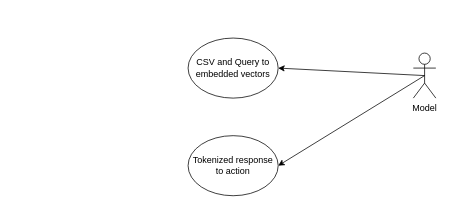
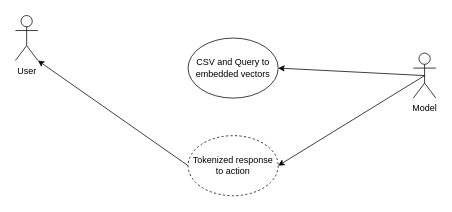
none -> (27, 38)
none -> (115, 114)
(233, 165) -> (233, 165)
